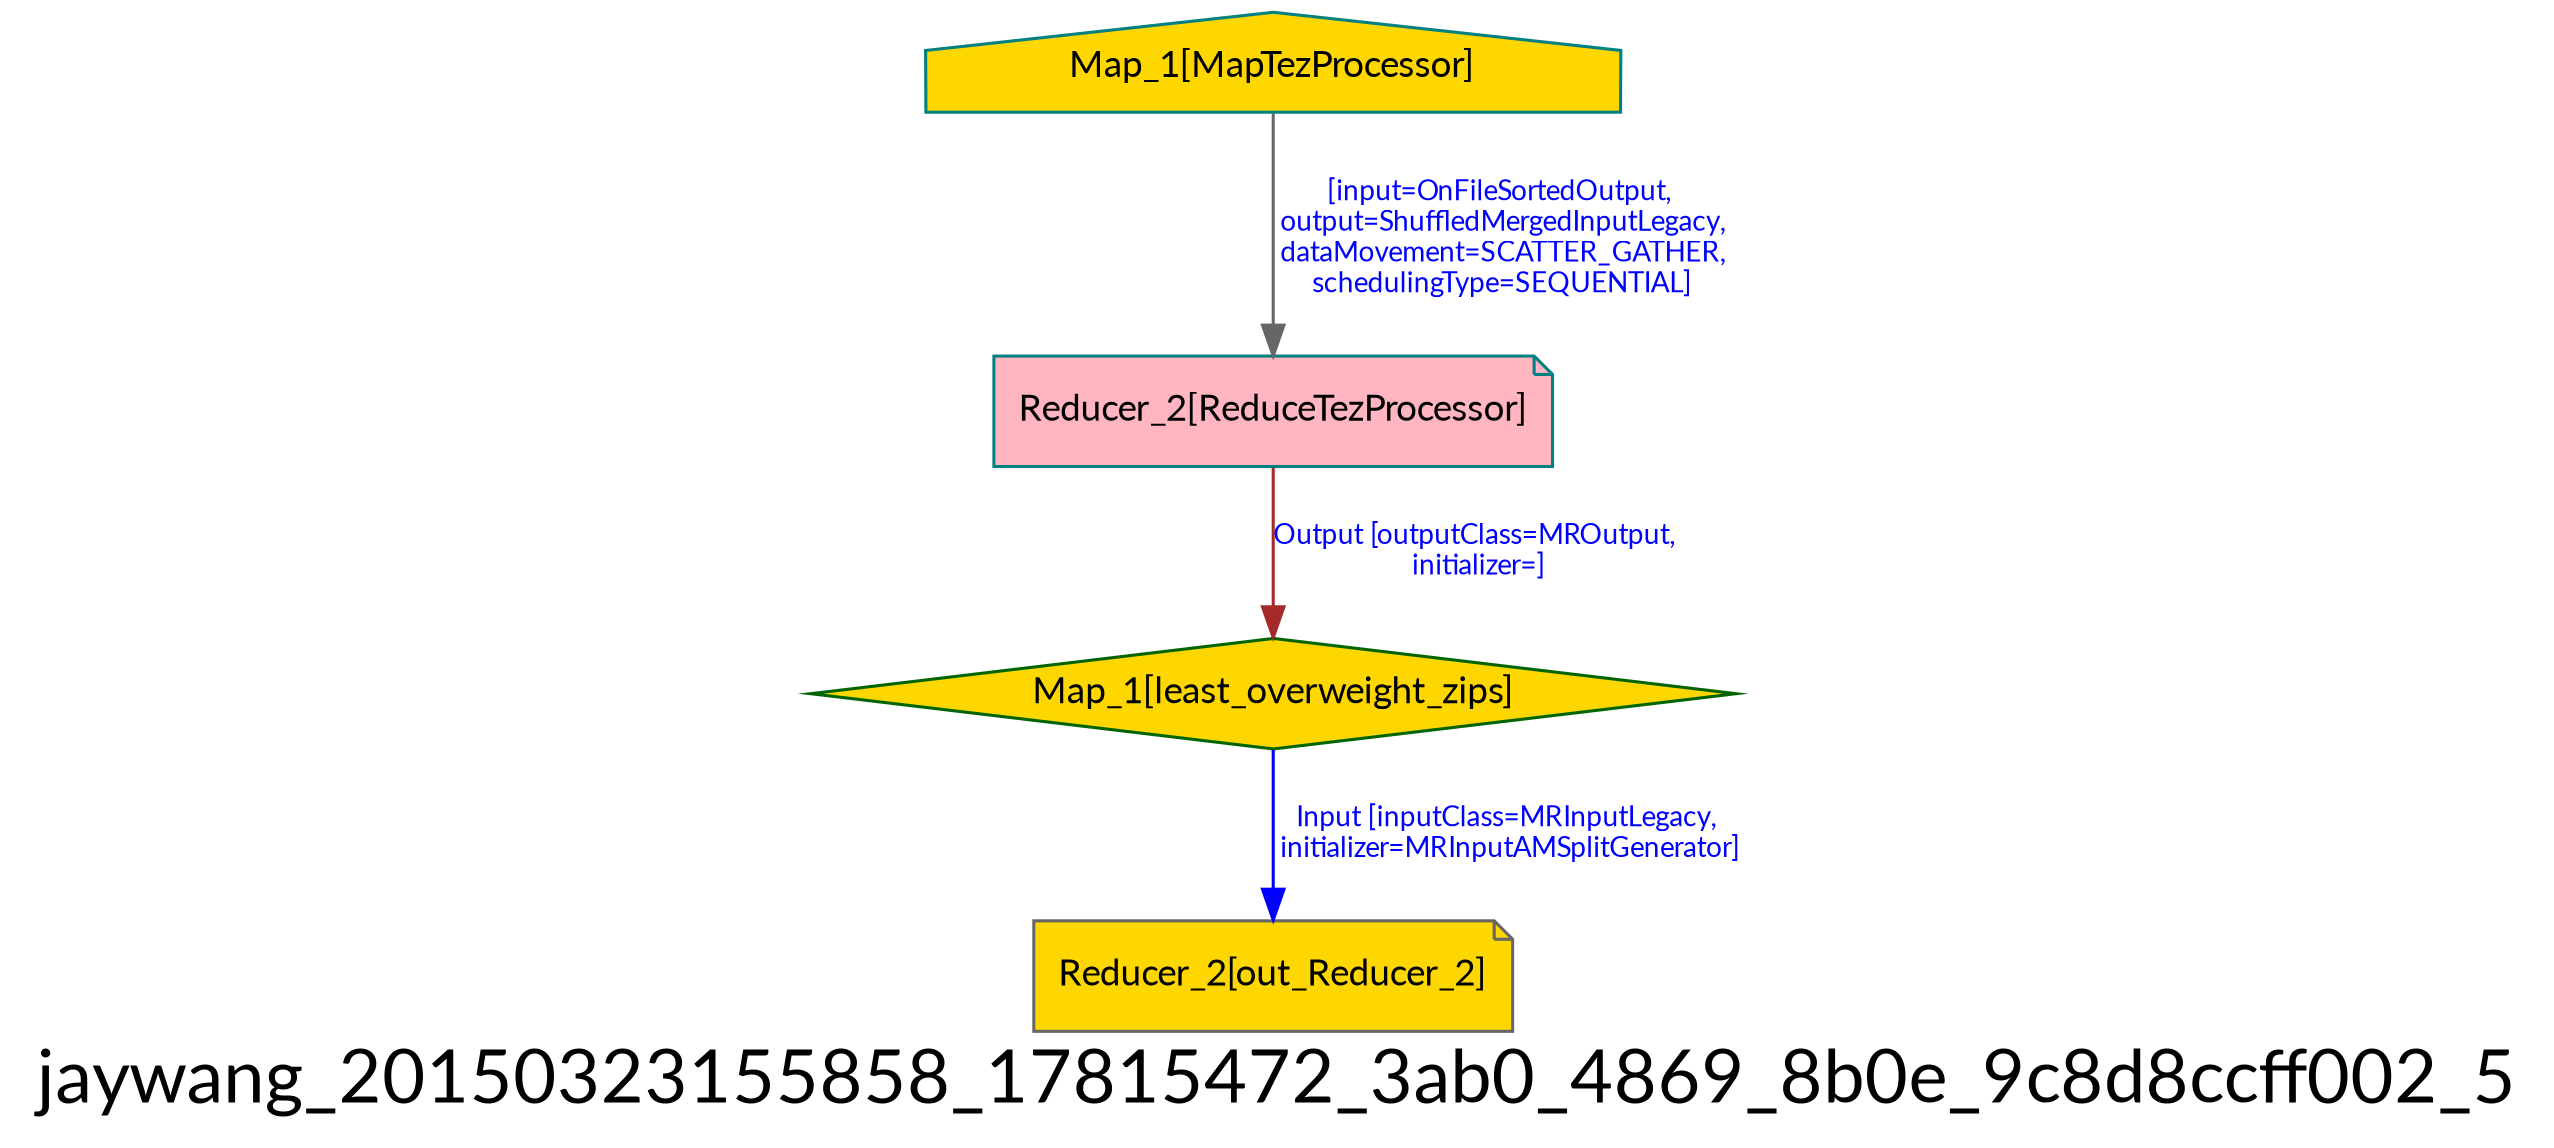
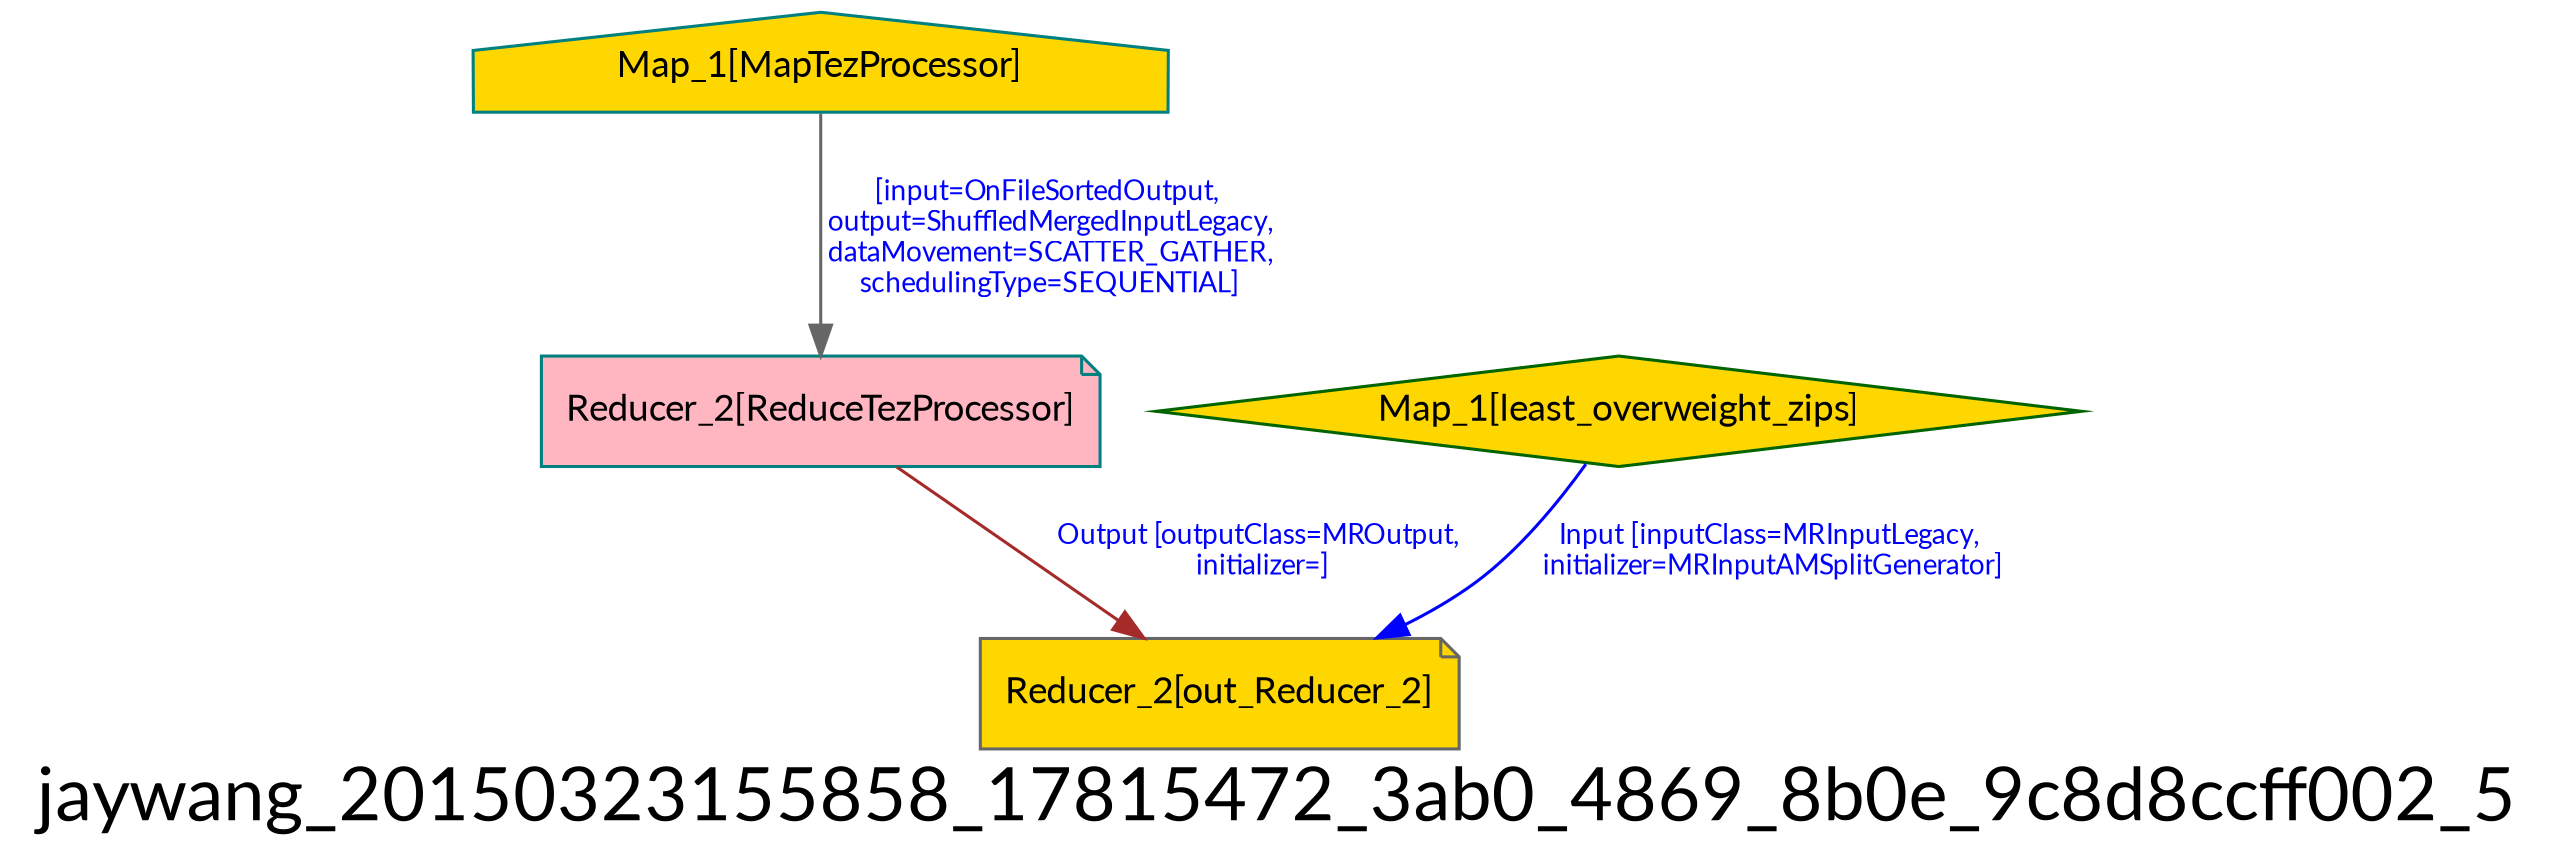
(1273, 537) -> (1008, 544)
